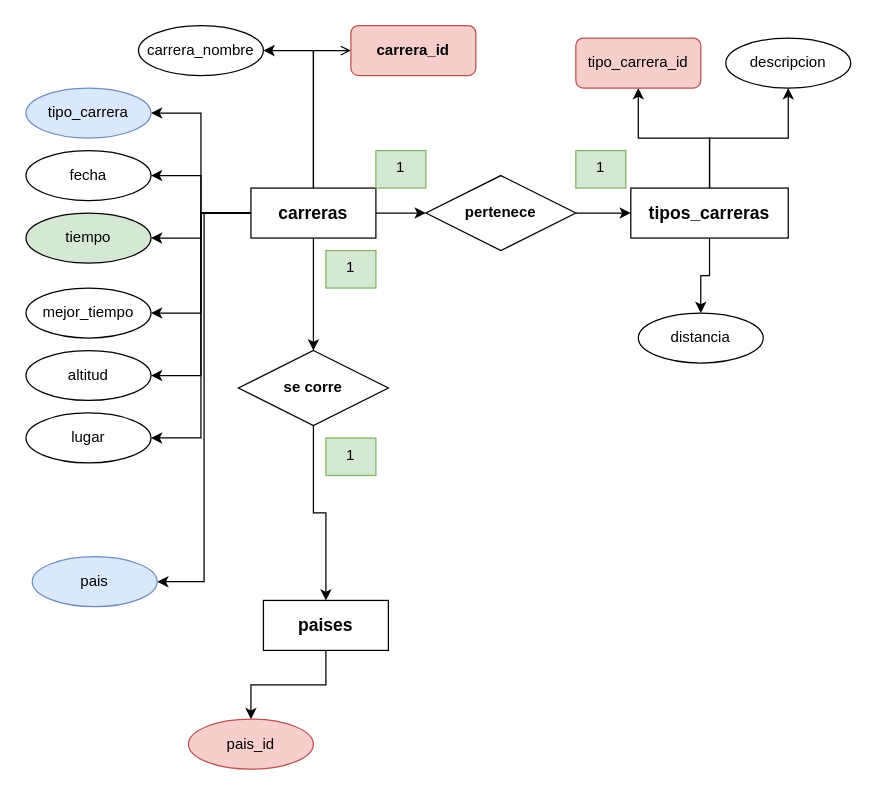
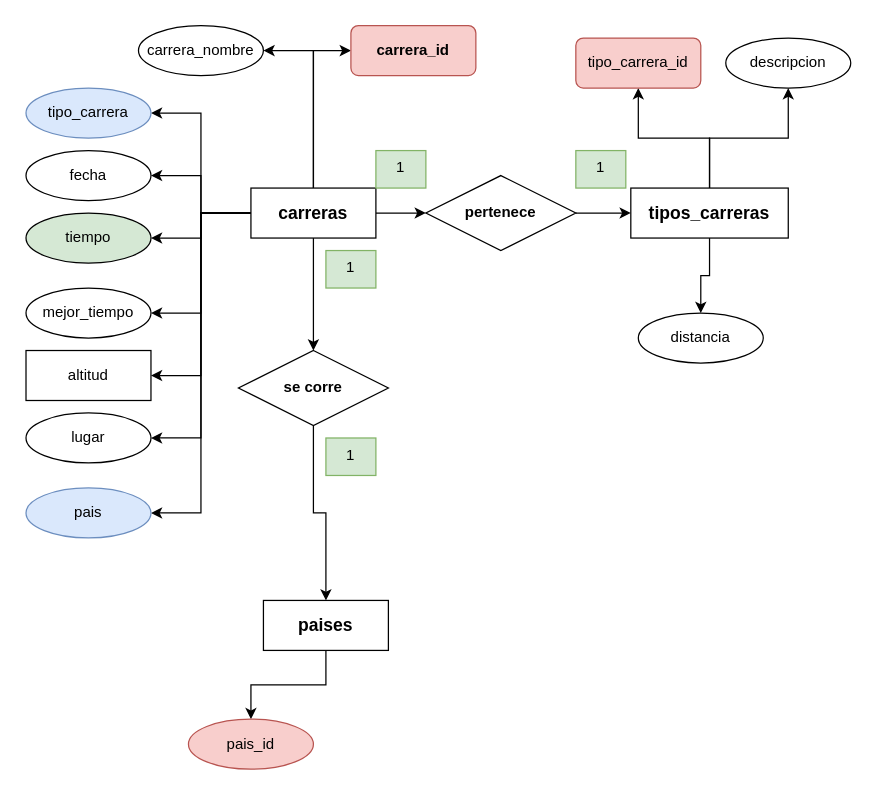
(343, 51) -> (341, 51)
(88, 376) -> (88, 376)
(94, 582) -> (88, 513)
